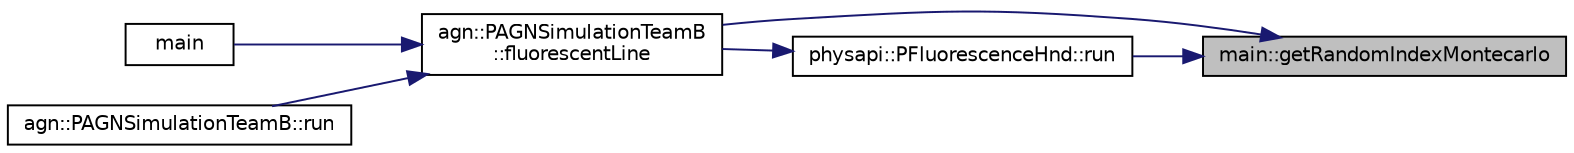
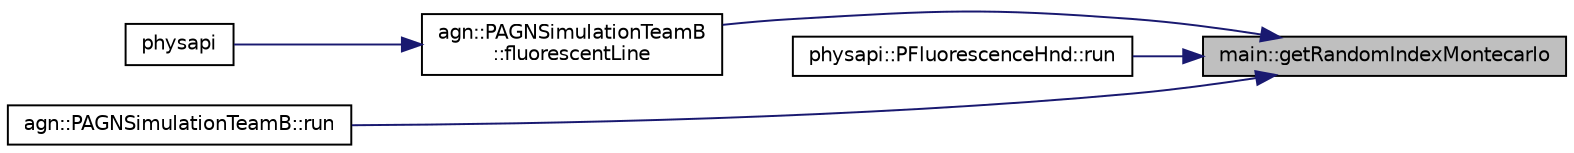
(180, 45) -> (180, 45)
(748, 50) -> none
(340, 92) -> (805, 115)
